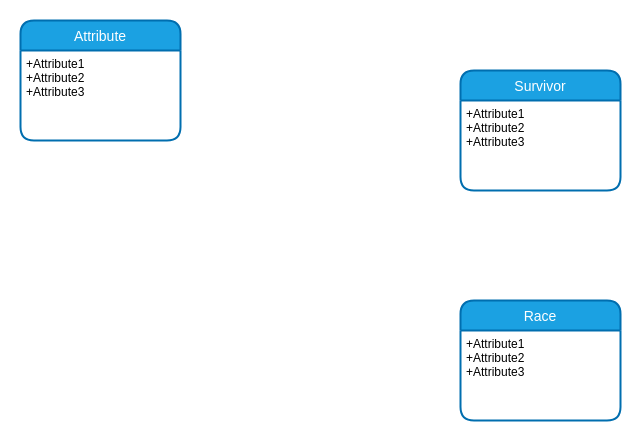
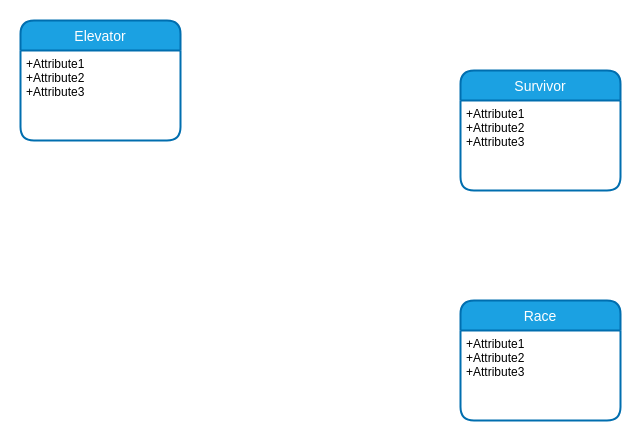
(100, 36) -> (100, 36)
